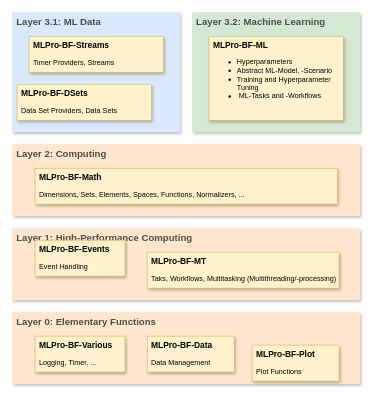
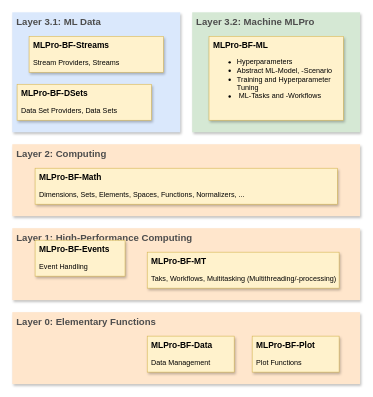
(260, 22) -> (254, 22)
(77, 49) -> (80, 49)
(80, 354) -> none
(296, 363) -> (296, 354)
